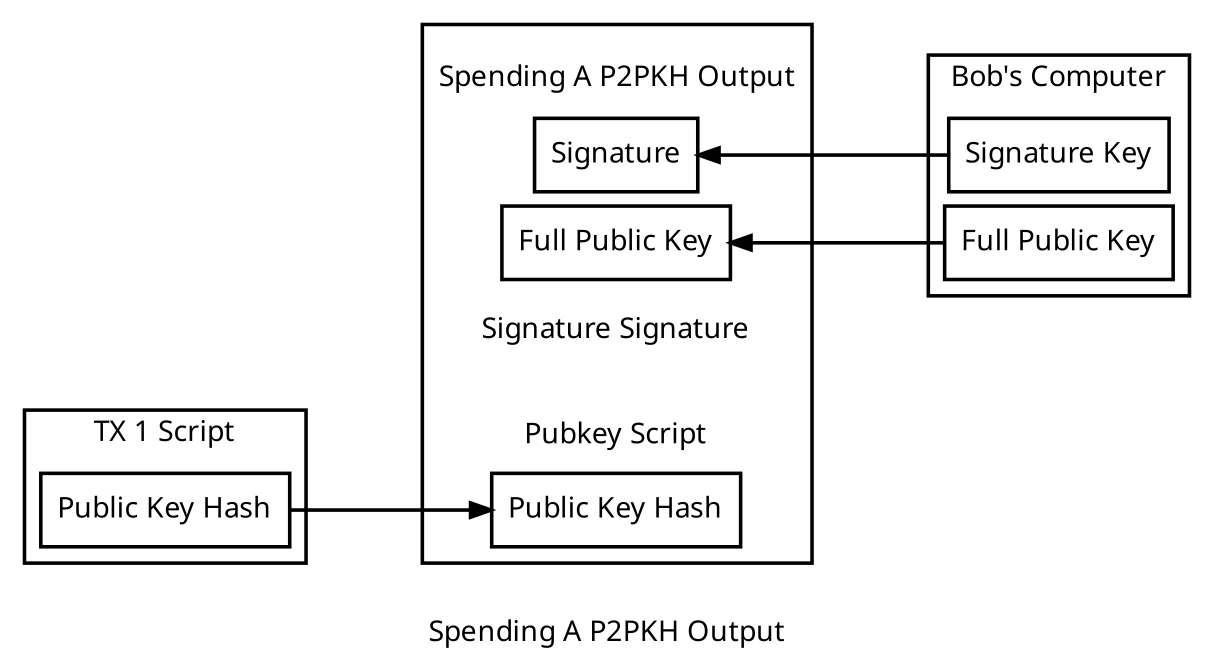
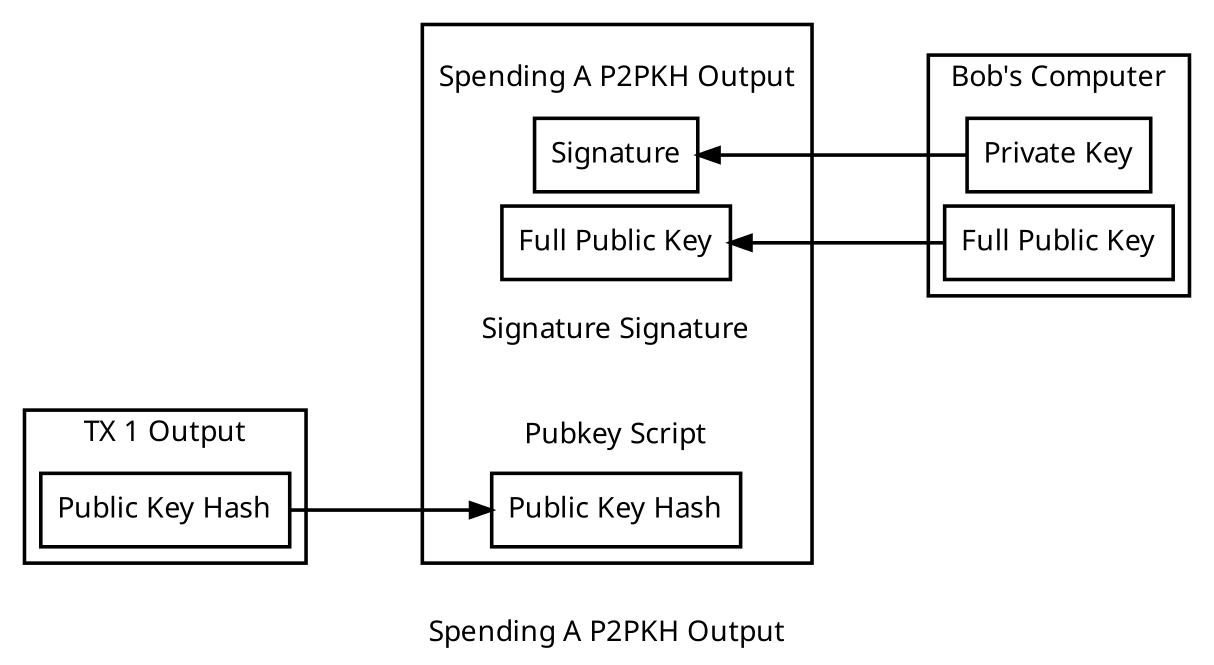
(1059, 155) -> (1059, 155)
(165, 434) -> (165, 434)
